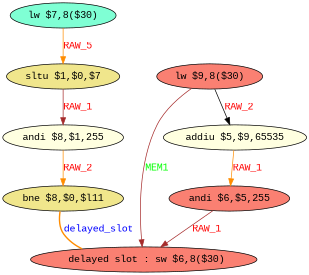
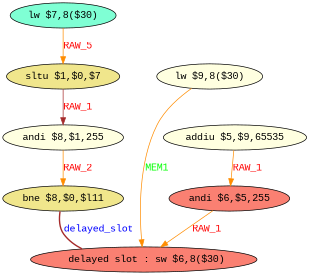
(210, 76) -> (210, 76)
(221, 104) -> none
(146, 156) -> (146, 156)
(190, 227) -> (190, 227)
(64, 234) -> (64, 234)
